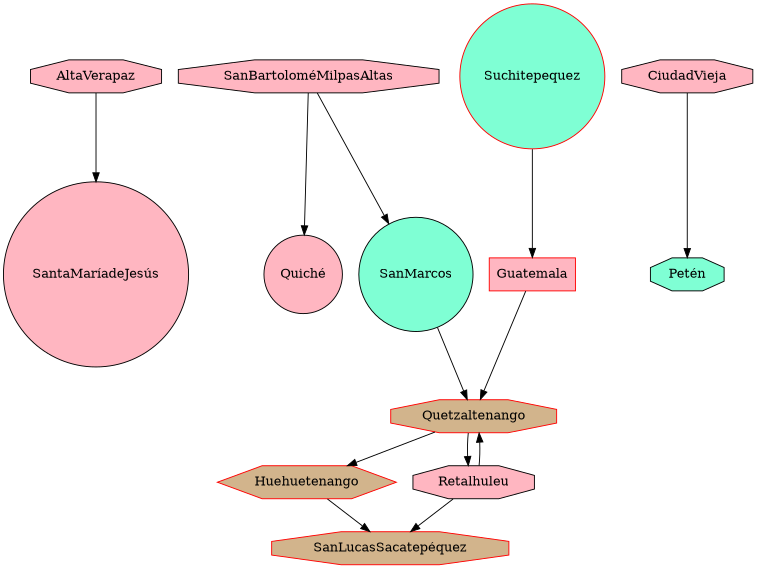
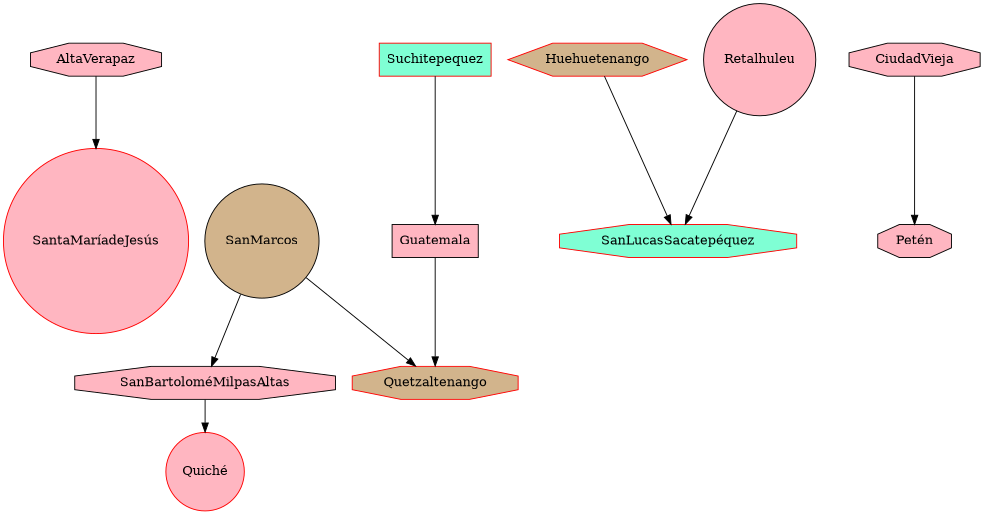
(532, 76) -> (435, 60)
(351, 154) -> (228, 326)
(96, 274) -> (96, 241)
(303, 274) -> (205, 472)
(416, 274) -> (262, 241)
(532, 274) -> (435, 241)
(687, 274) -> (915, 241)
(468, 445) -> none
(396, 447) -> none
(480, 454) -> none
(474, 482) -> (760, 60)
(390, 548) -> (678, 241)
